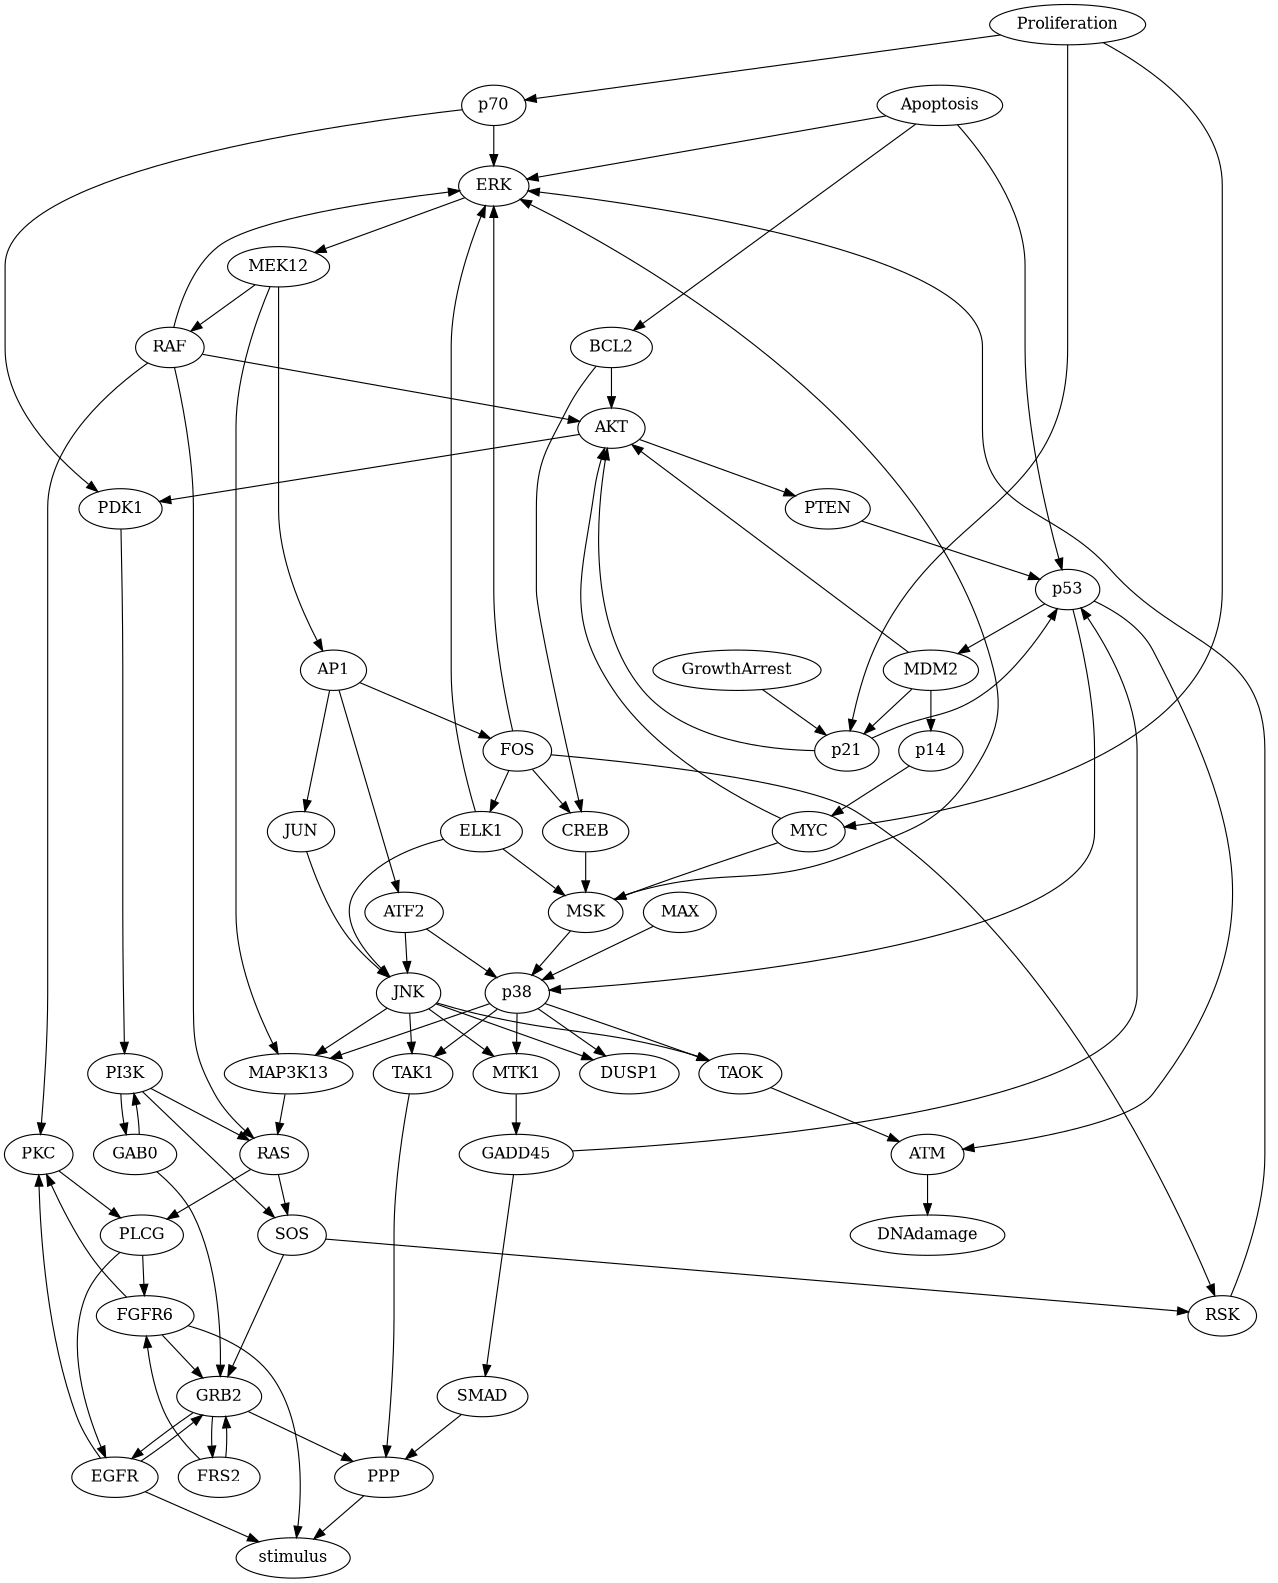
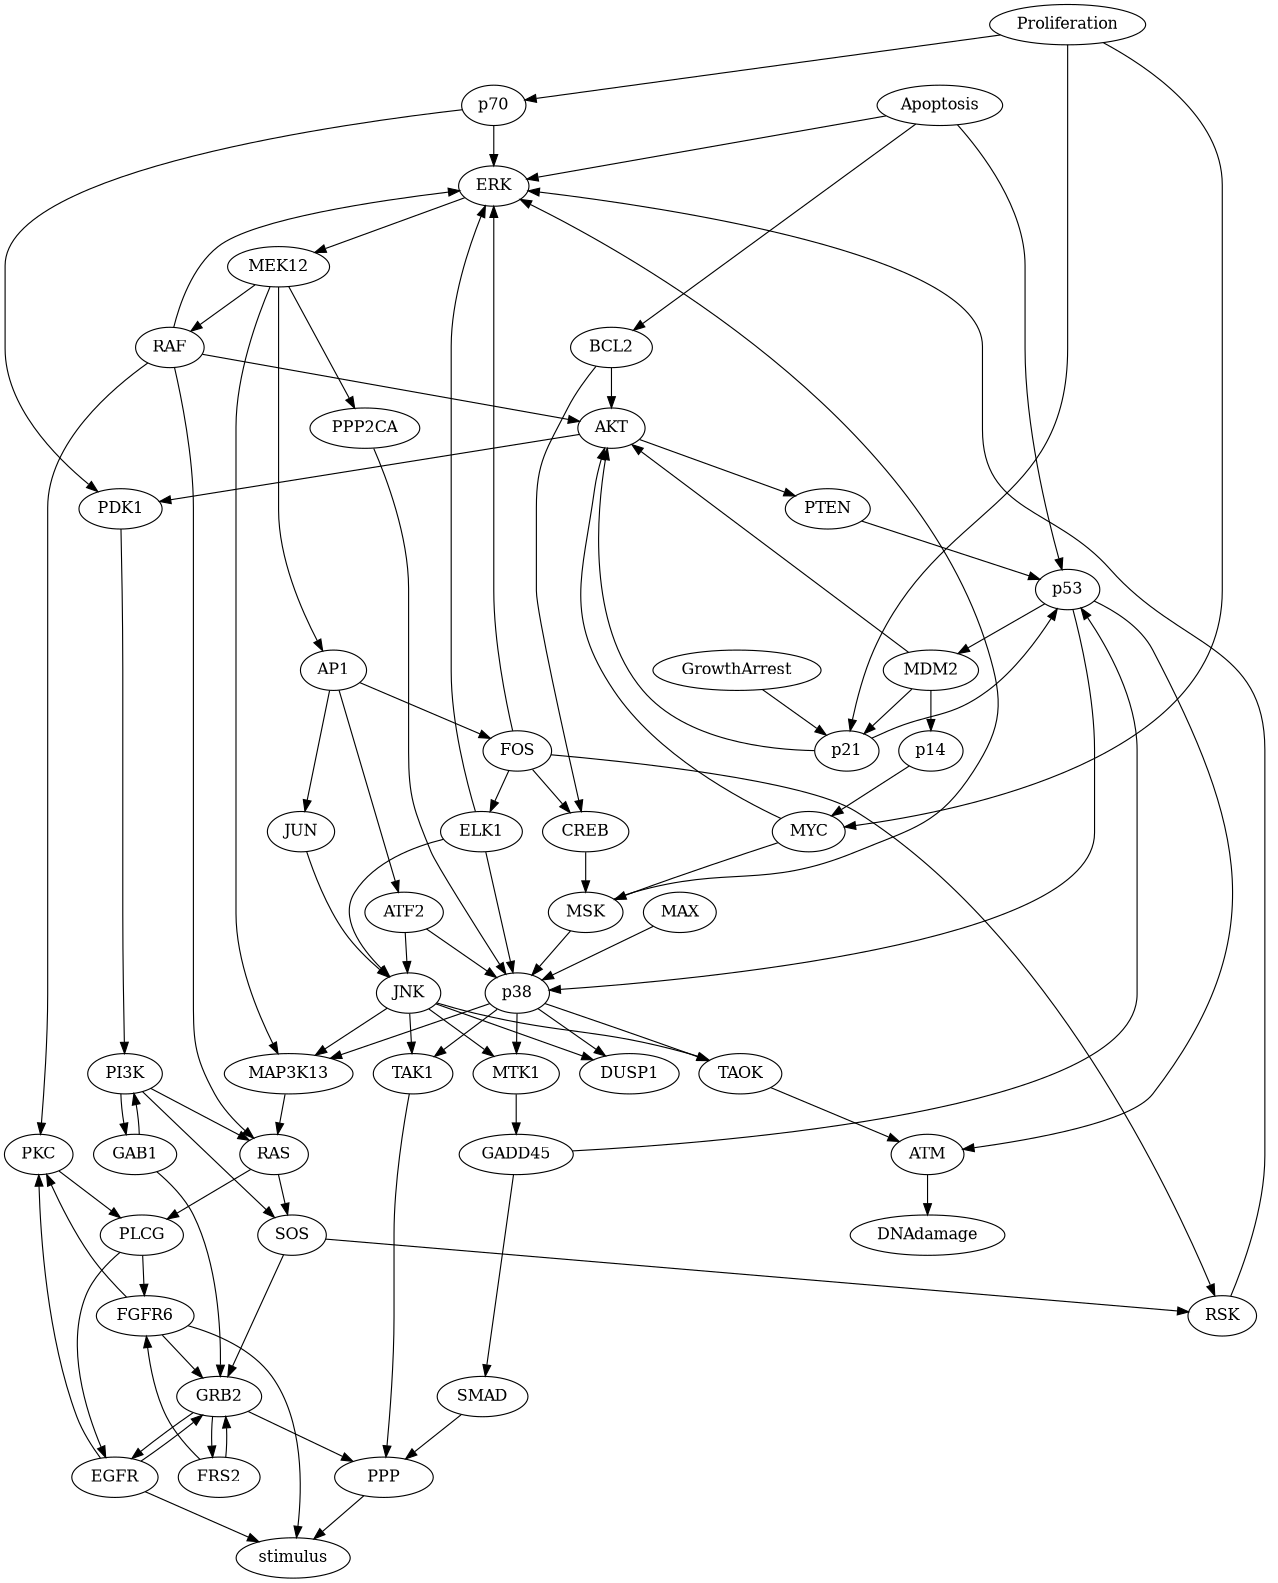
none -> (365, 428)
(529, 869) -> (498, 907)
(135, 1154) -> (135, 1154)
